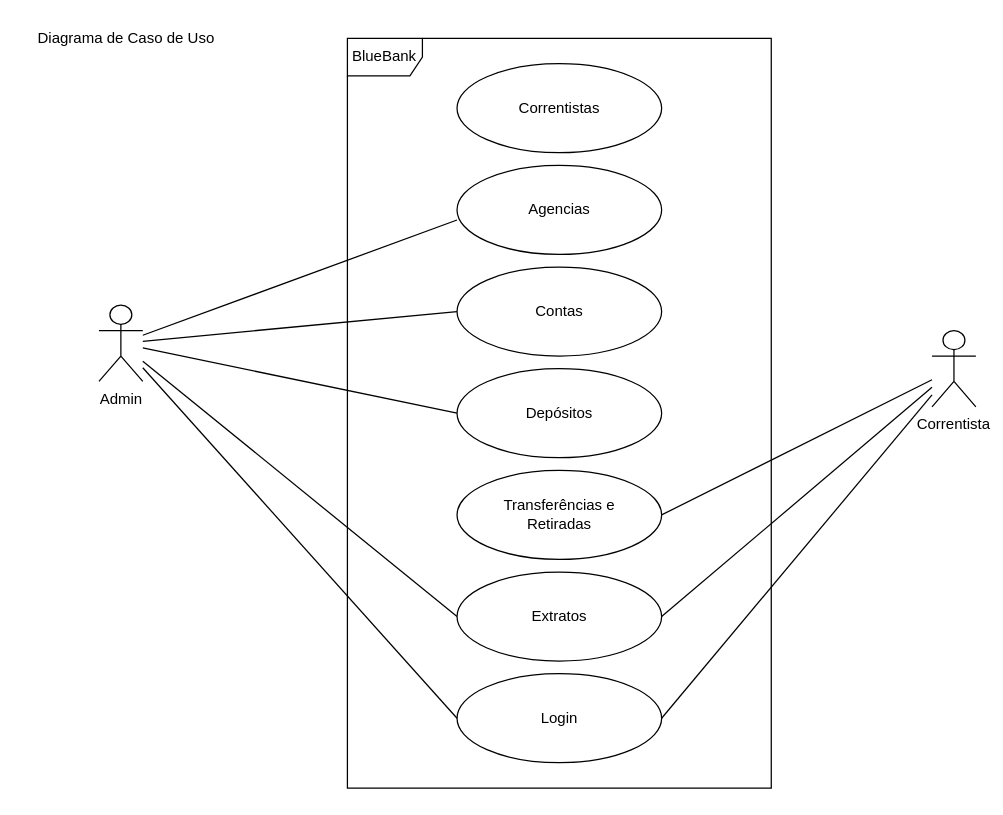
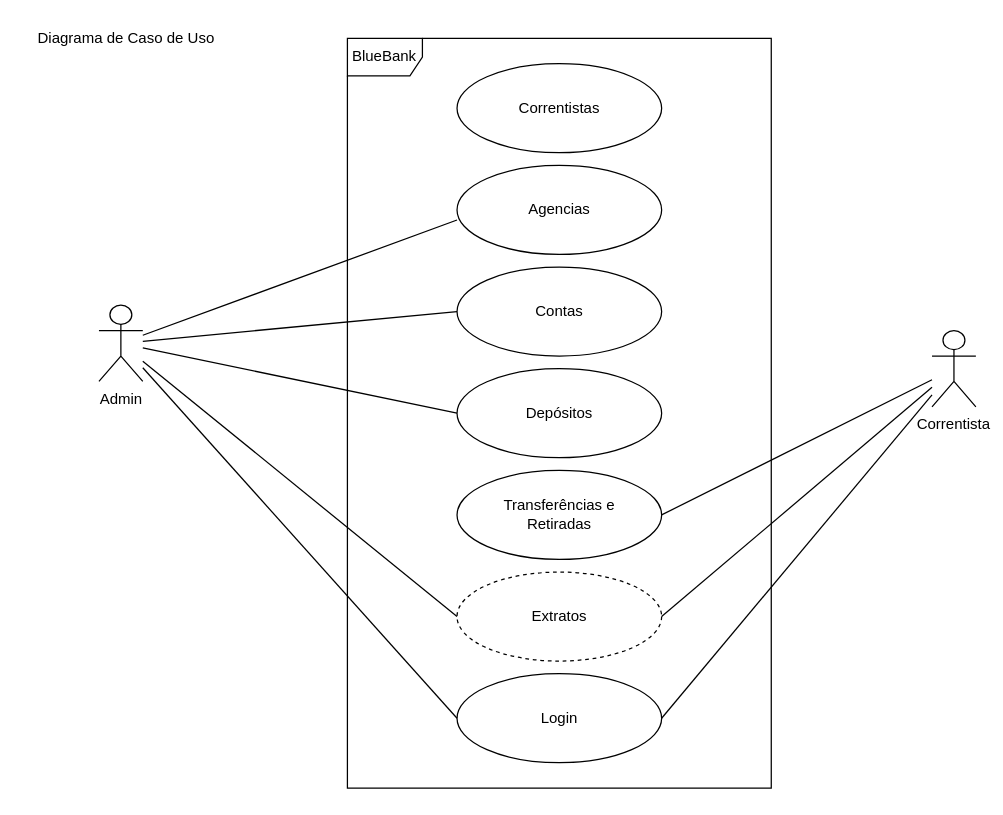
(559, 617) -> (559, 617)
